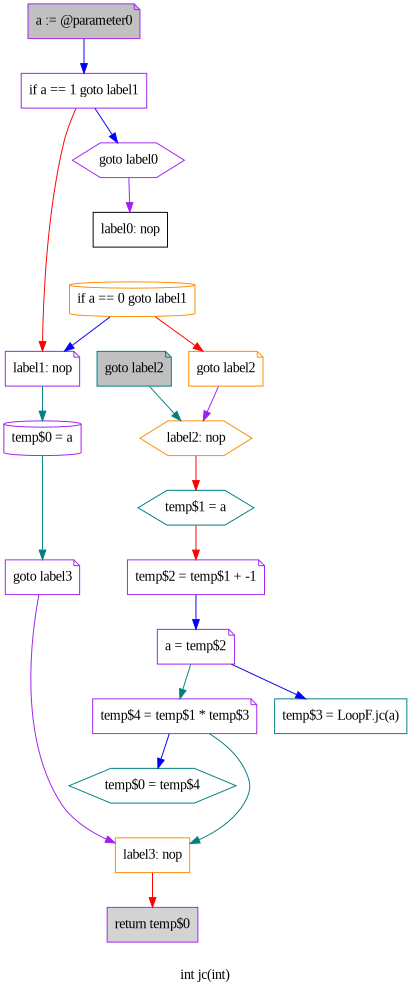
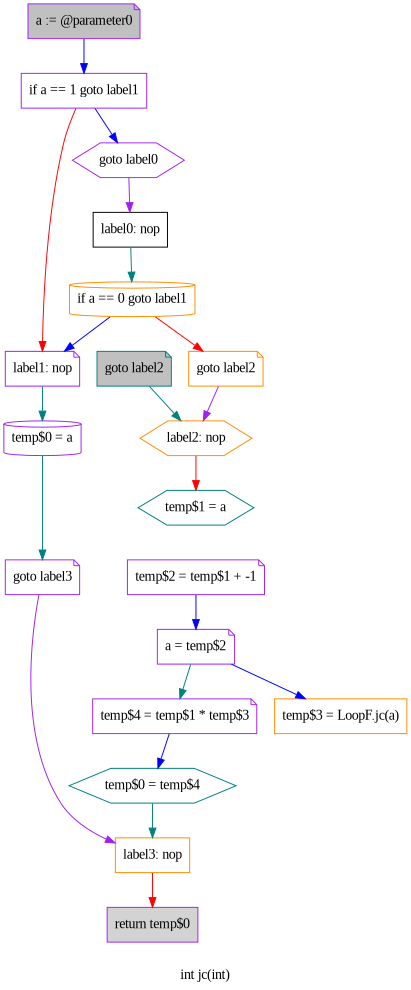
none -> (131, 260)
(196, 538) -> none
(341, 716) -> (341, 716)
(249, 791) -> (153, 816)
